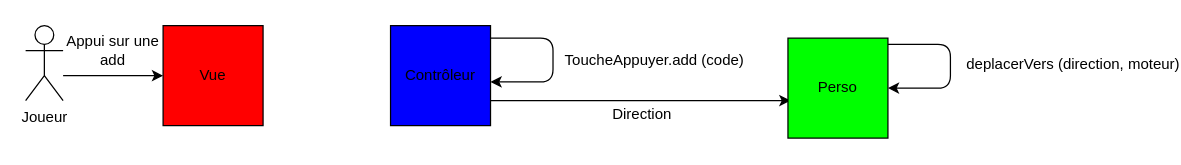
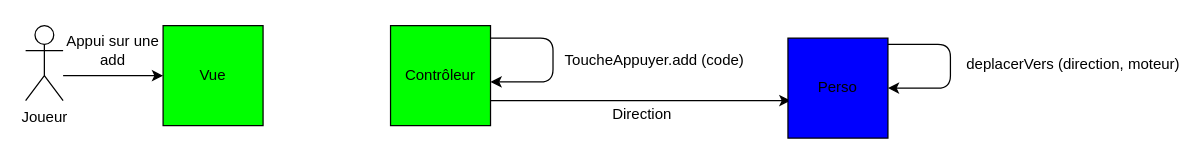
(213, 76) -> (213, 76)
(441, 76) -> (441, 76)
(838, 88) -> (838, 88)
